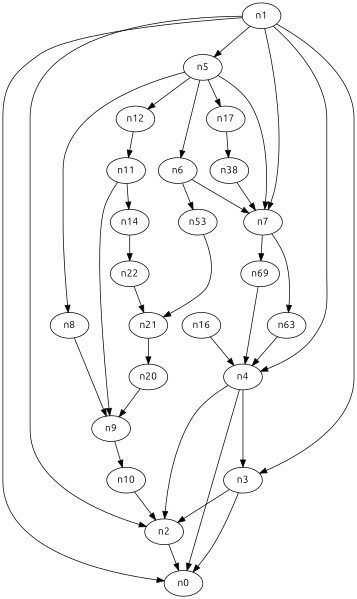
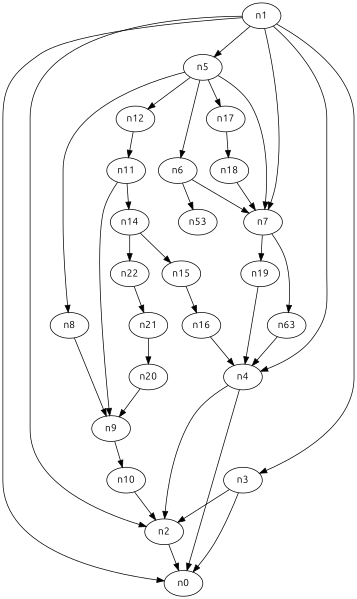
(229, 171) -> (229, 171)
none -> (181, 274)
(260, 274) -> (260, 274)
(209, 283) -> none
(243, 425) -> none
